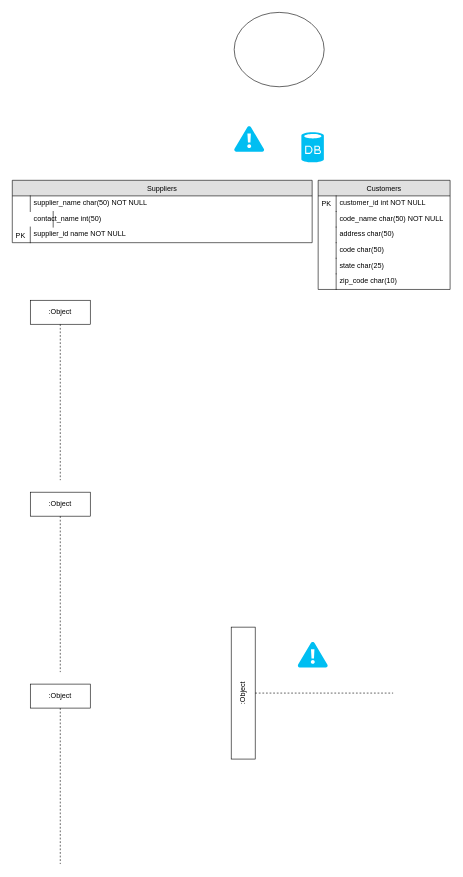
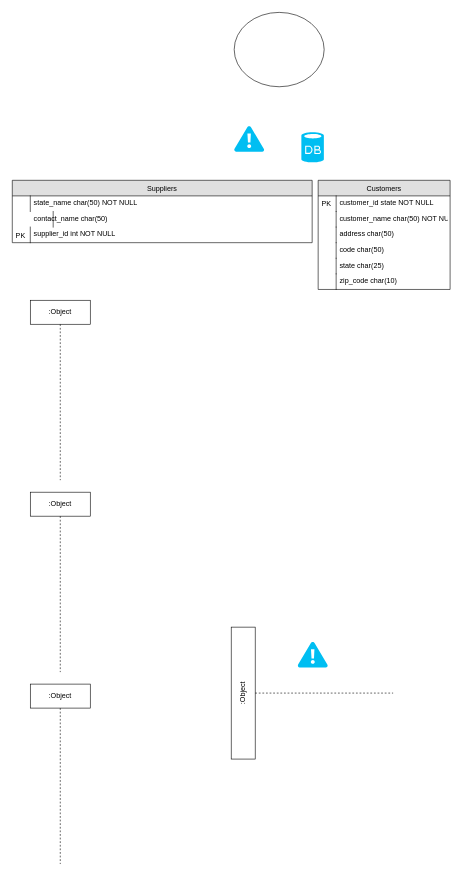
(91, 203) -> (87, 203)
(383, 203) -> (388, 203)
(72, 218) -> (75, 218)
(391, 218) -> (399, 218)
(78, 234) -> (75, 234)
